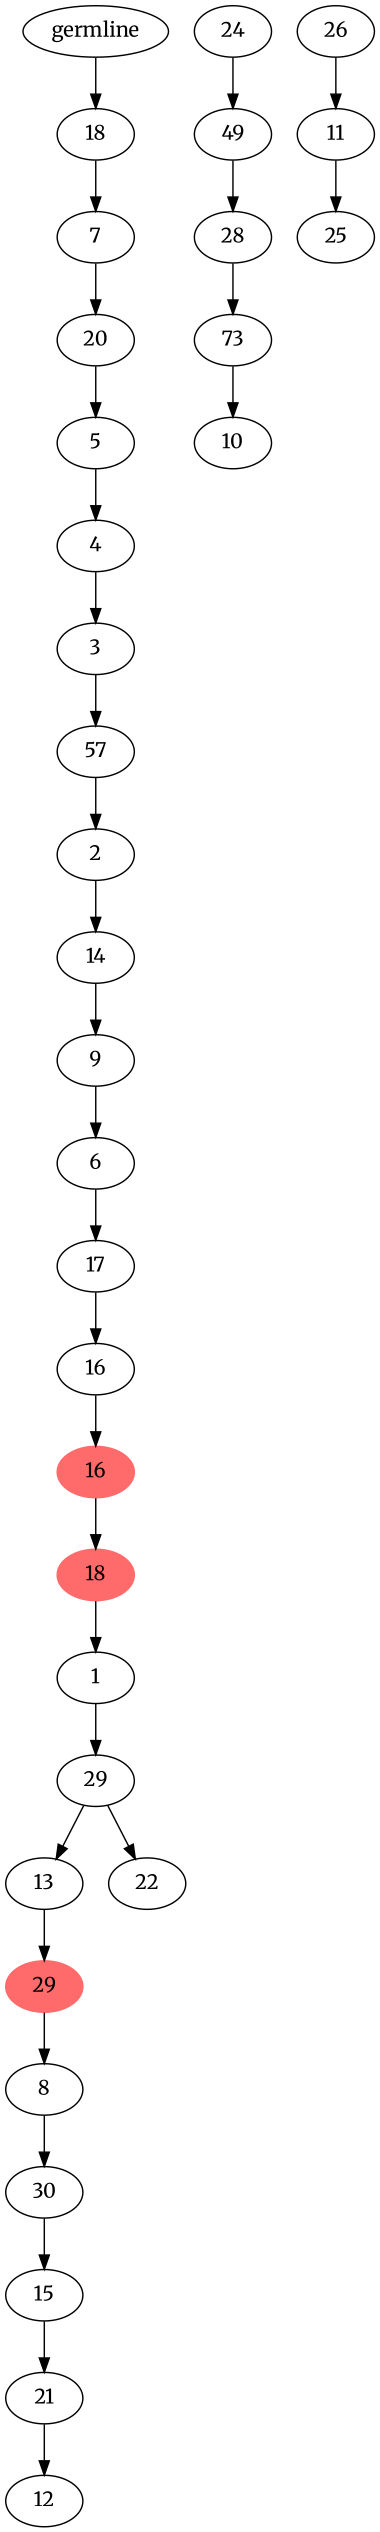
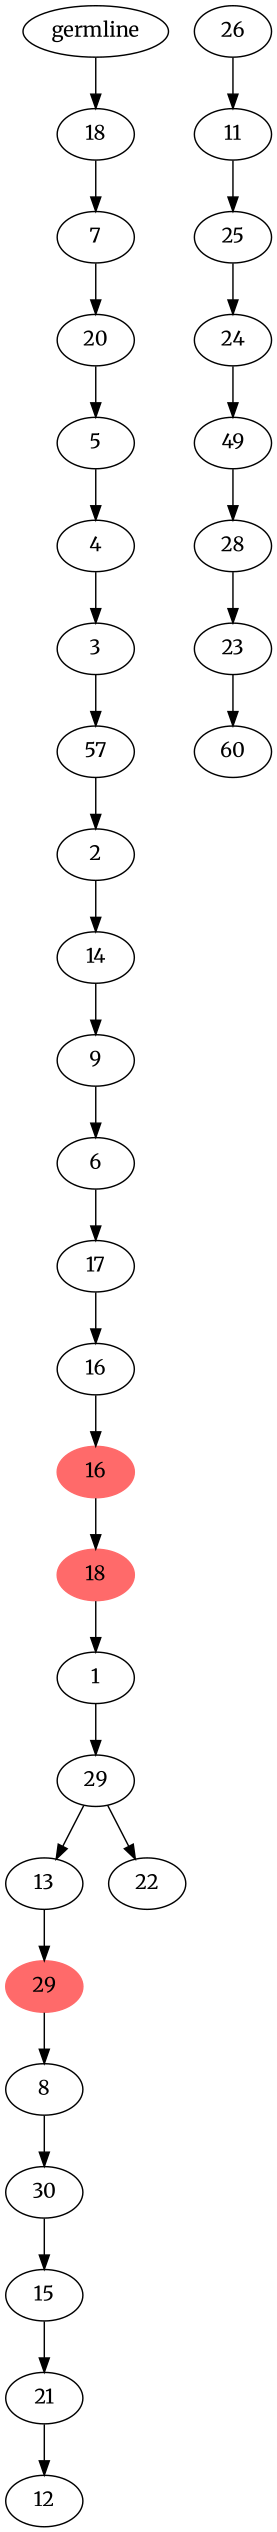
none -> (233, 282)
(233, 340) -> (233, 649)
(233, 443) -> (233, 752)
